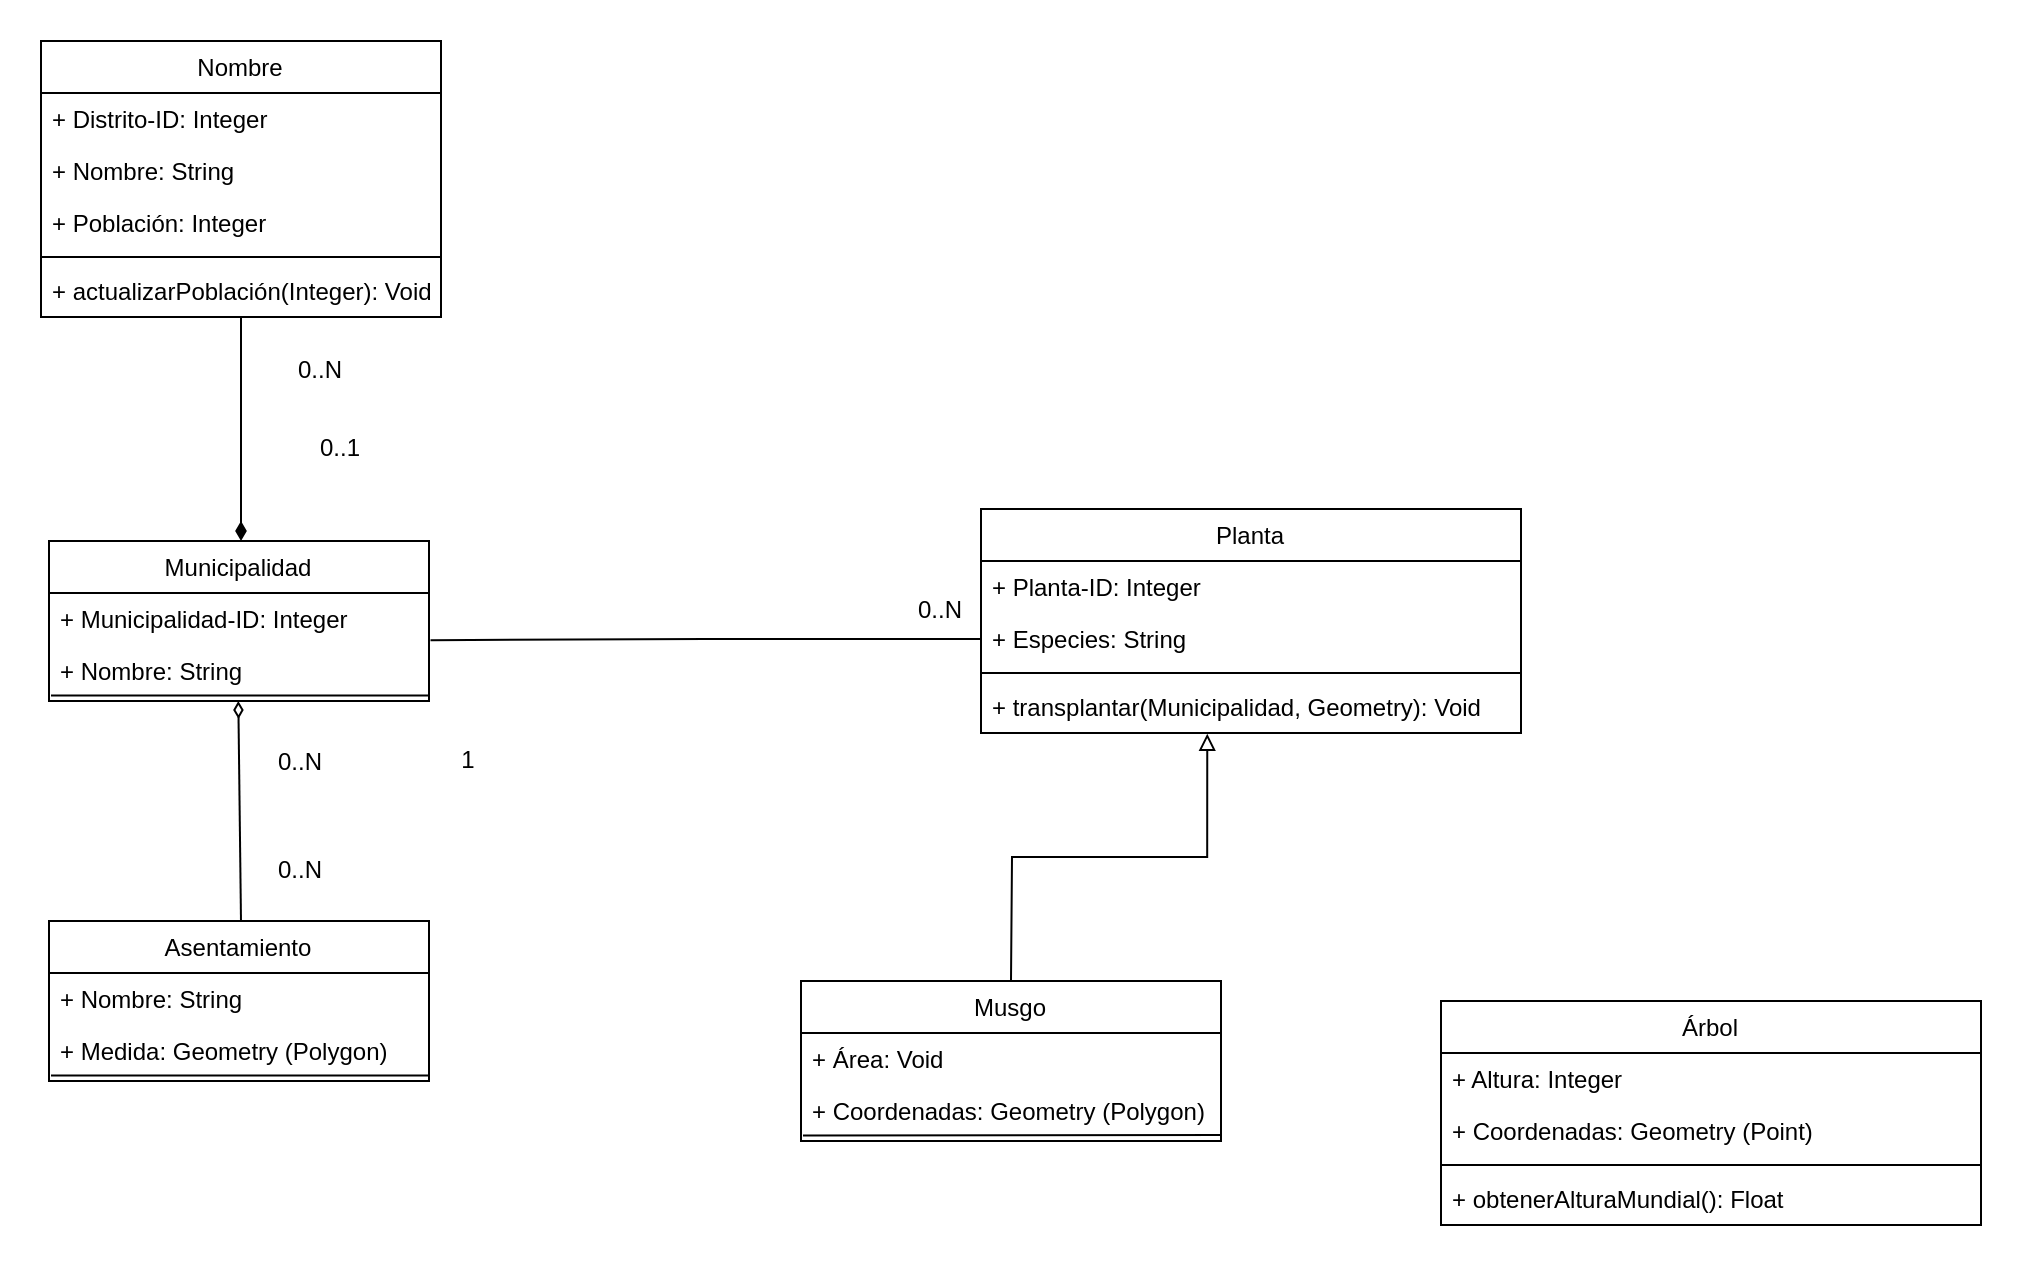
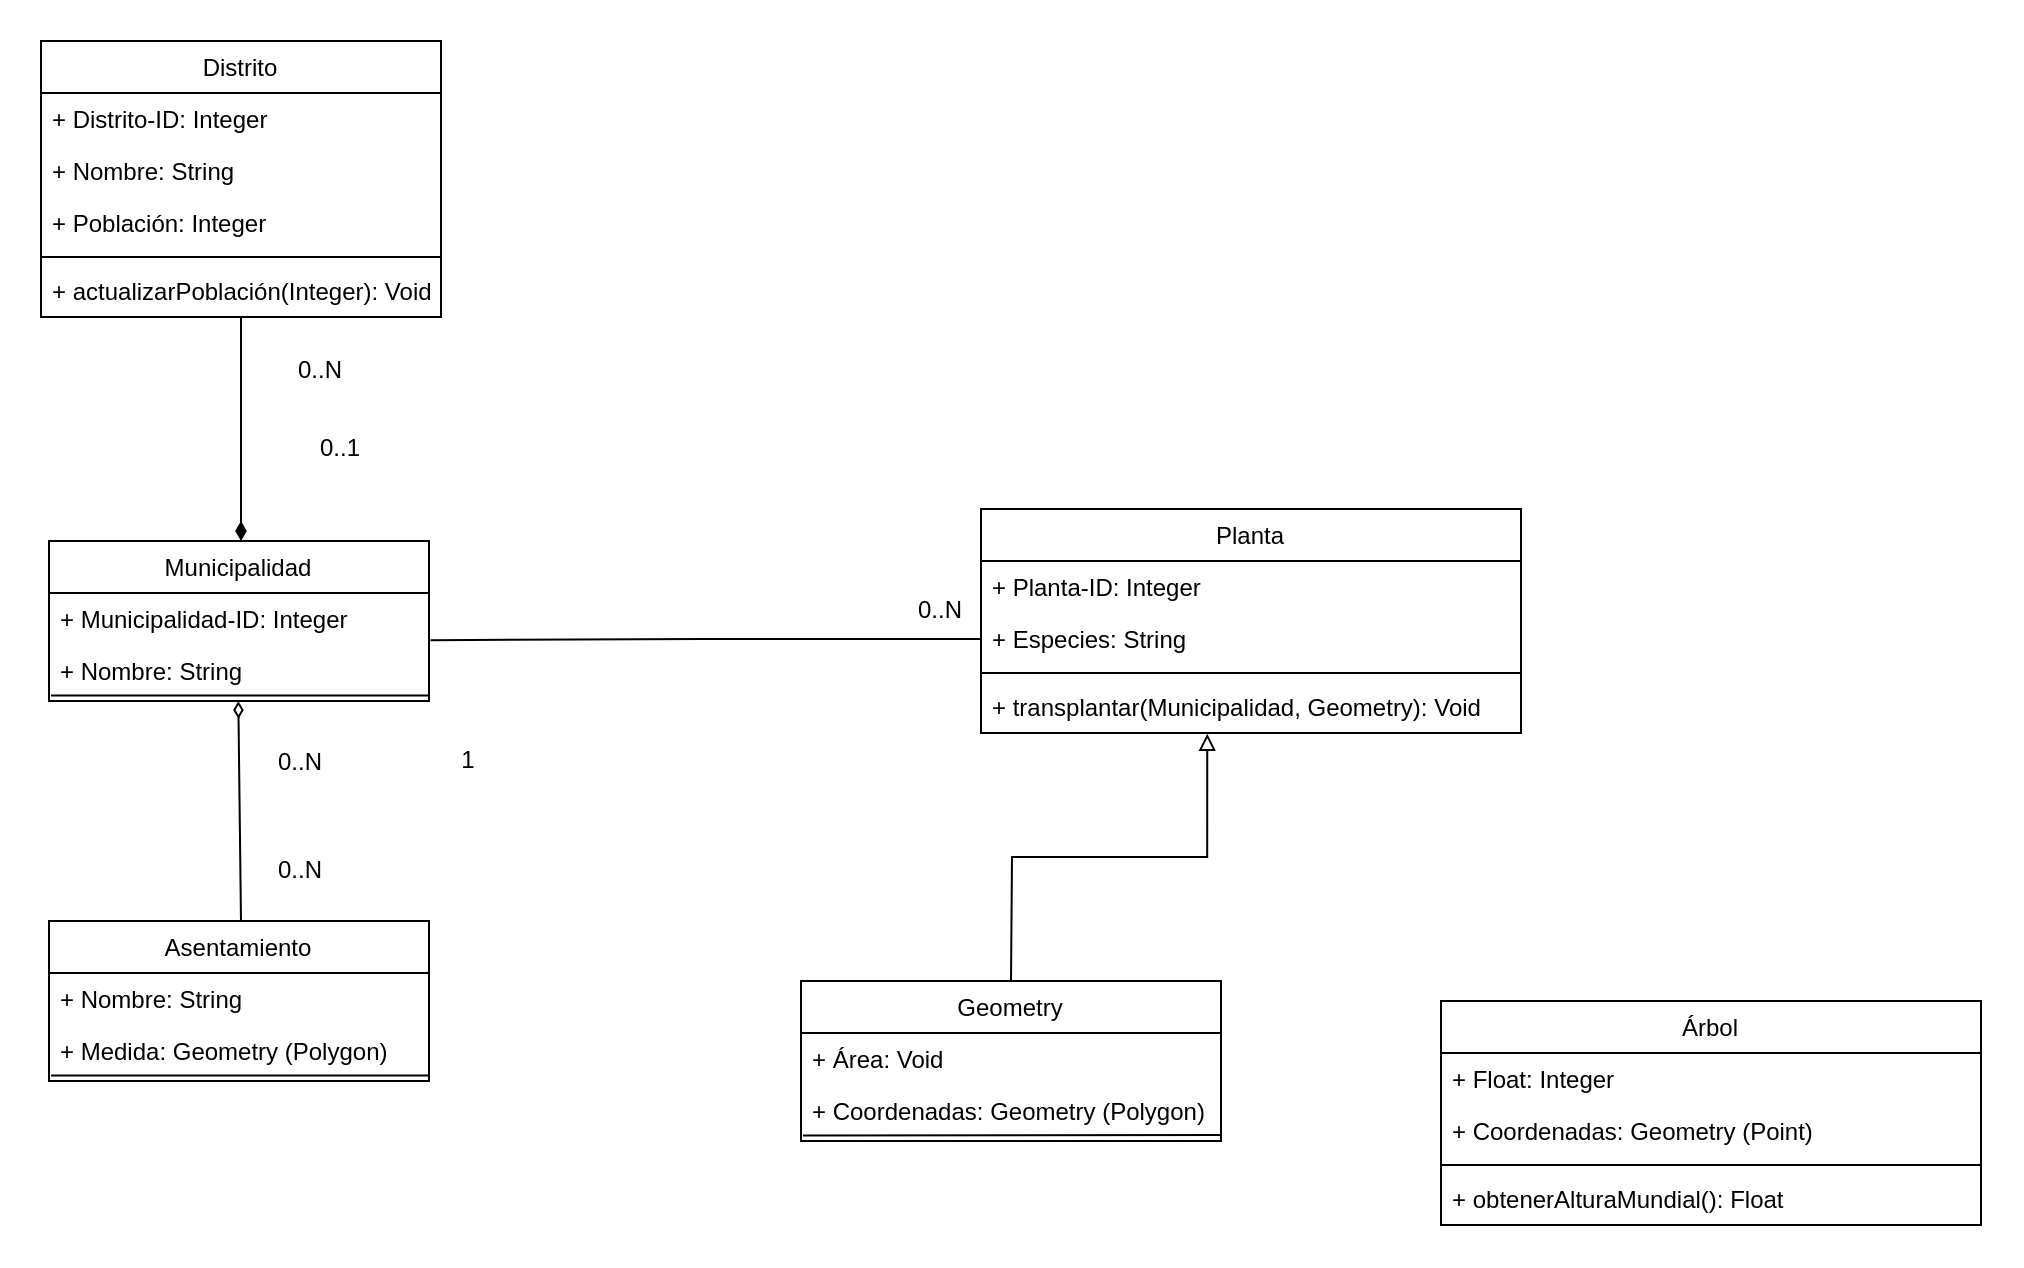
(240, 68) -> (240, 68)
(1010, 1008) -> (1010, 1008)
(1554, 1080) -> (1547, 1080)
